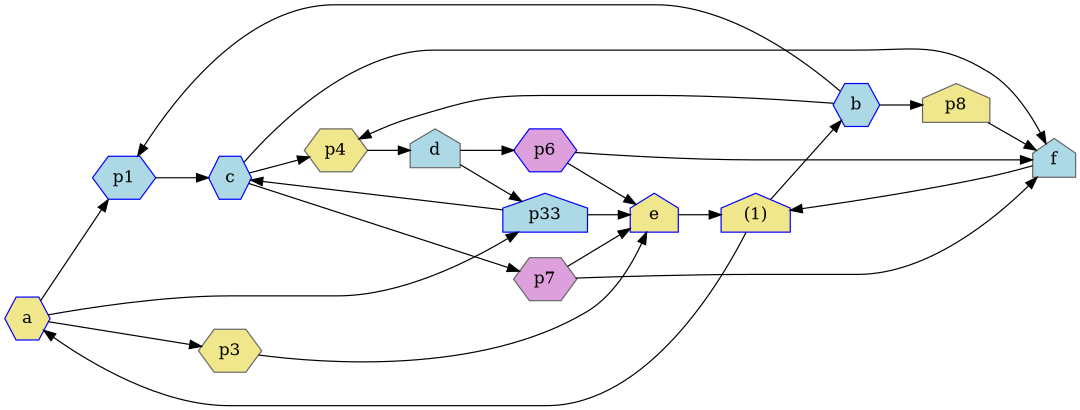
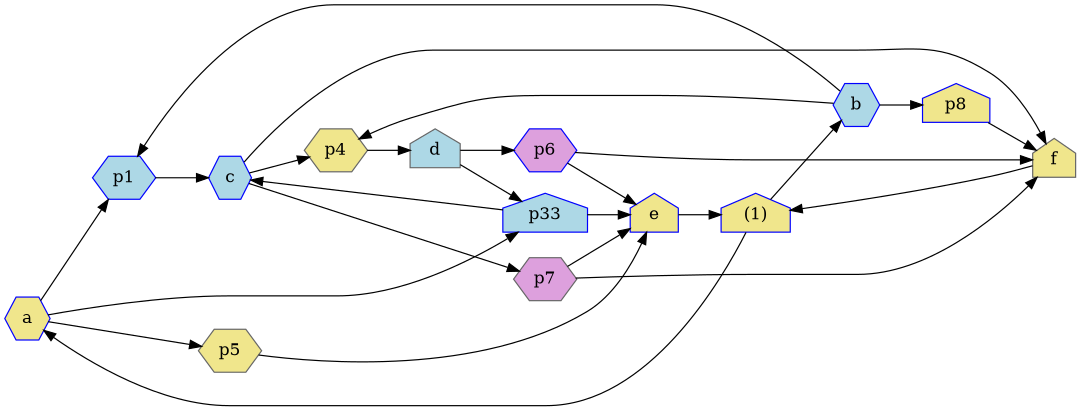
(956, 105) -> (956, 105)
(1054, 160) -> (1054, 160)
(230, 351) -> (230, 351)
